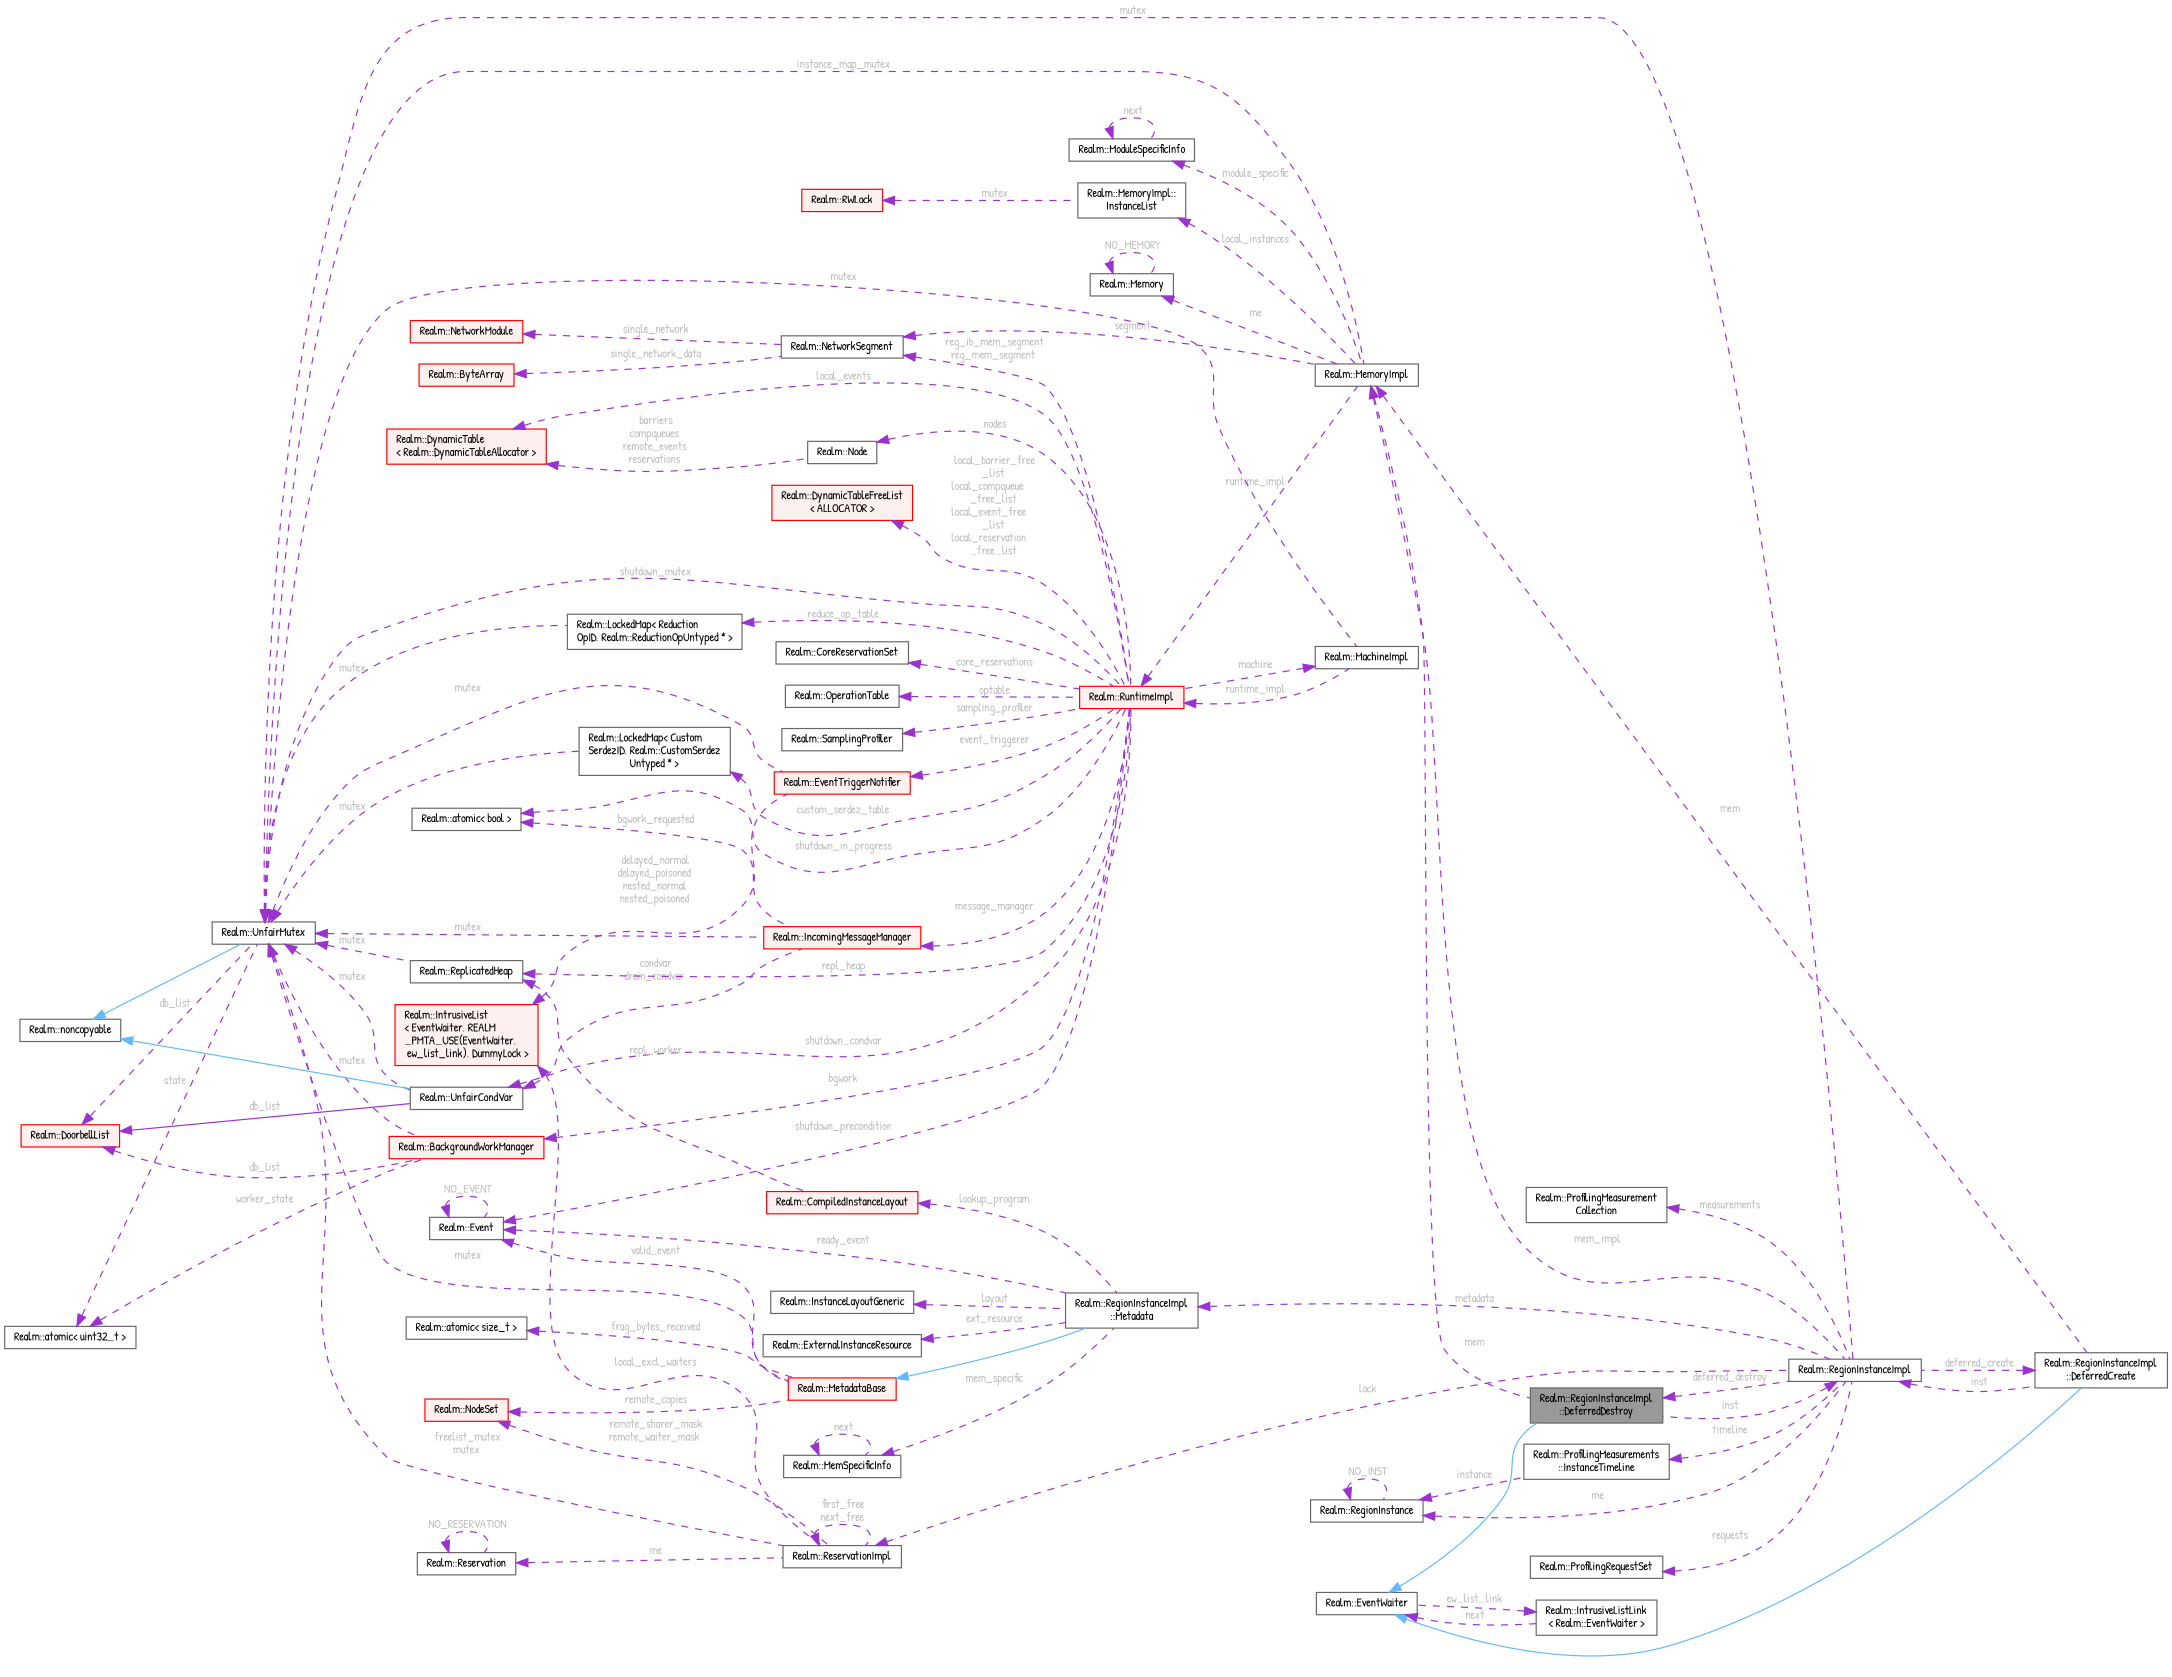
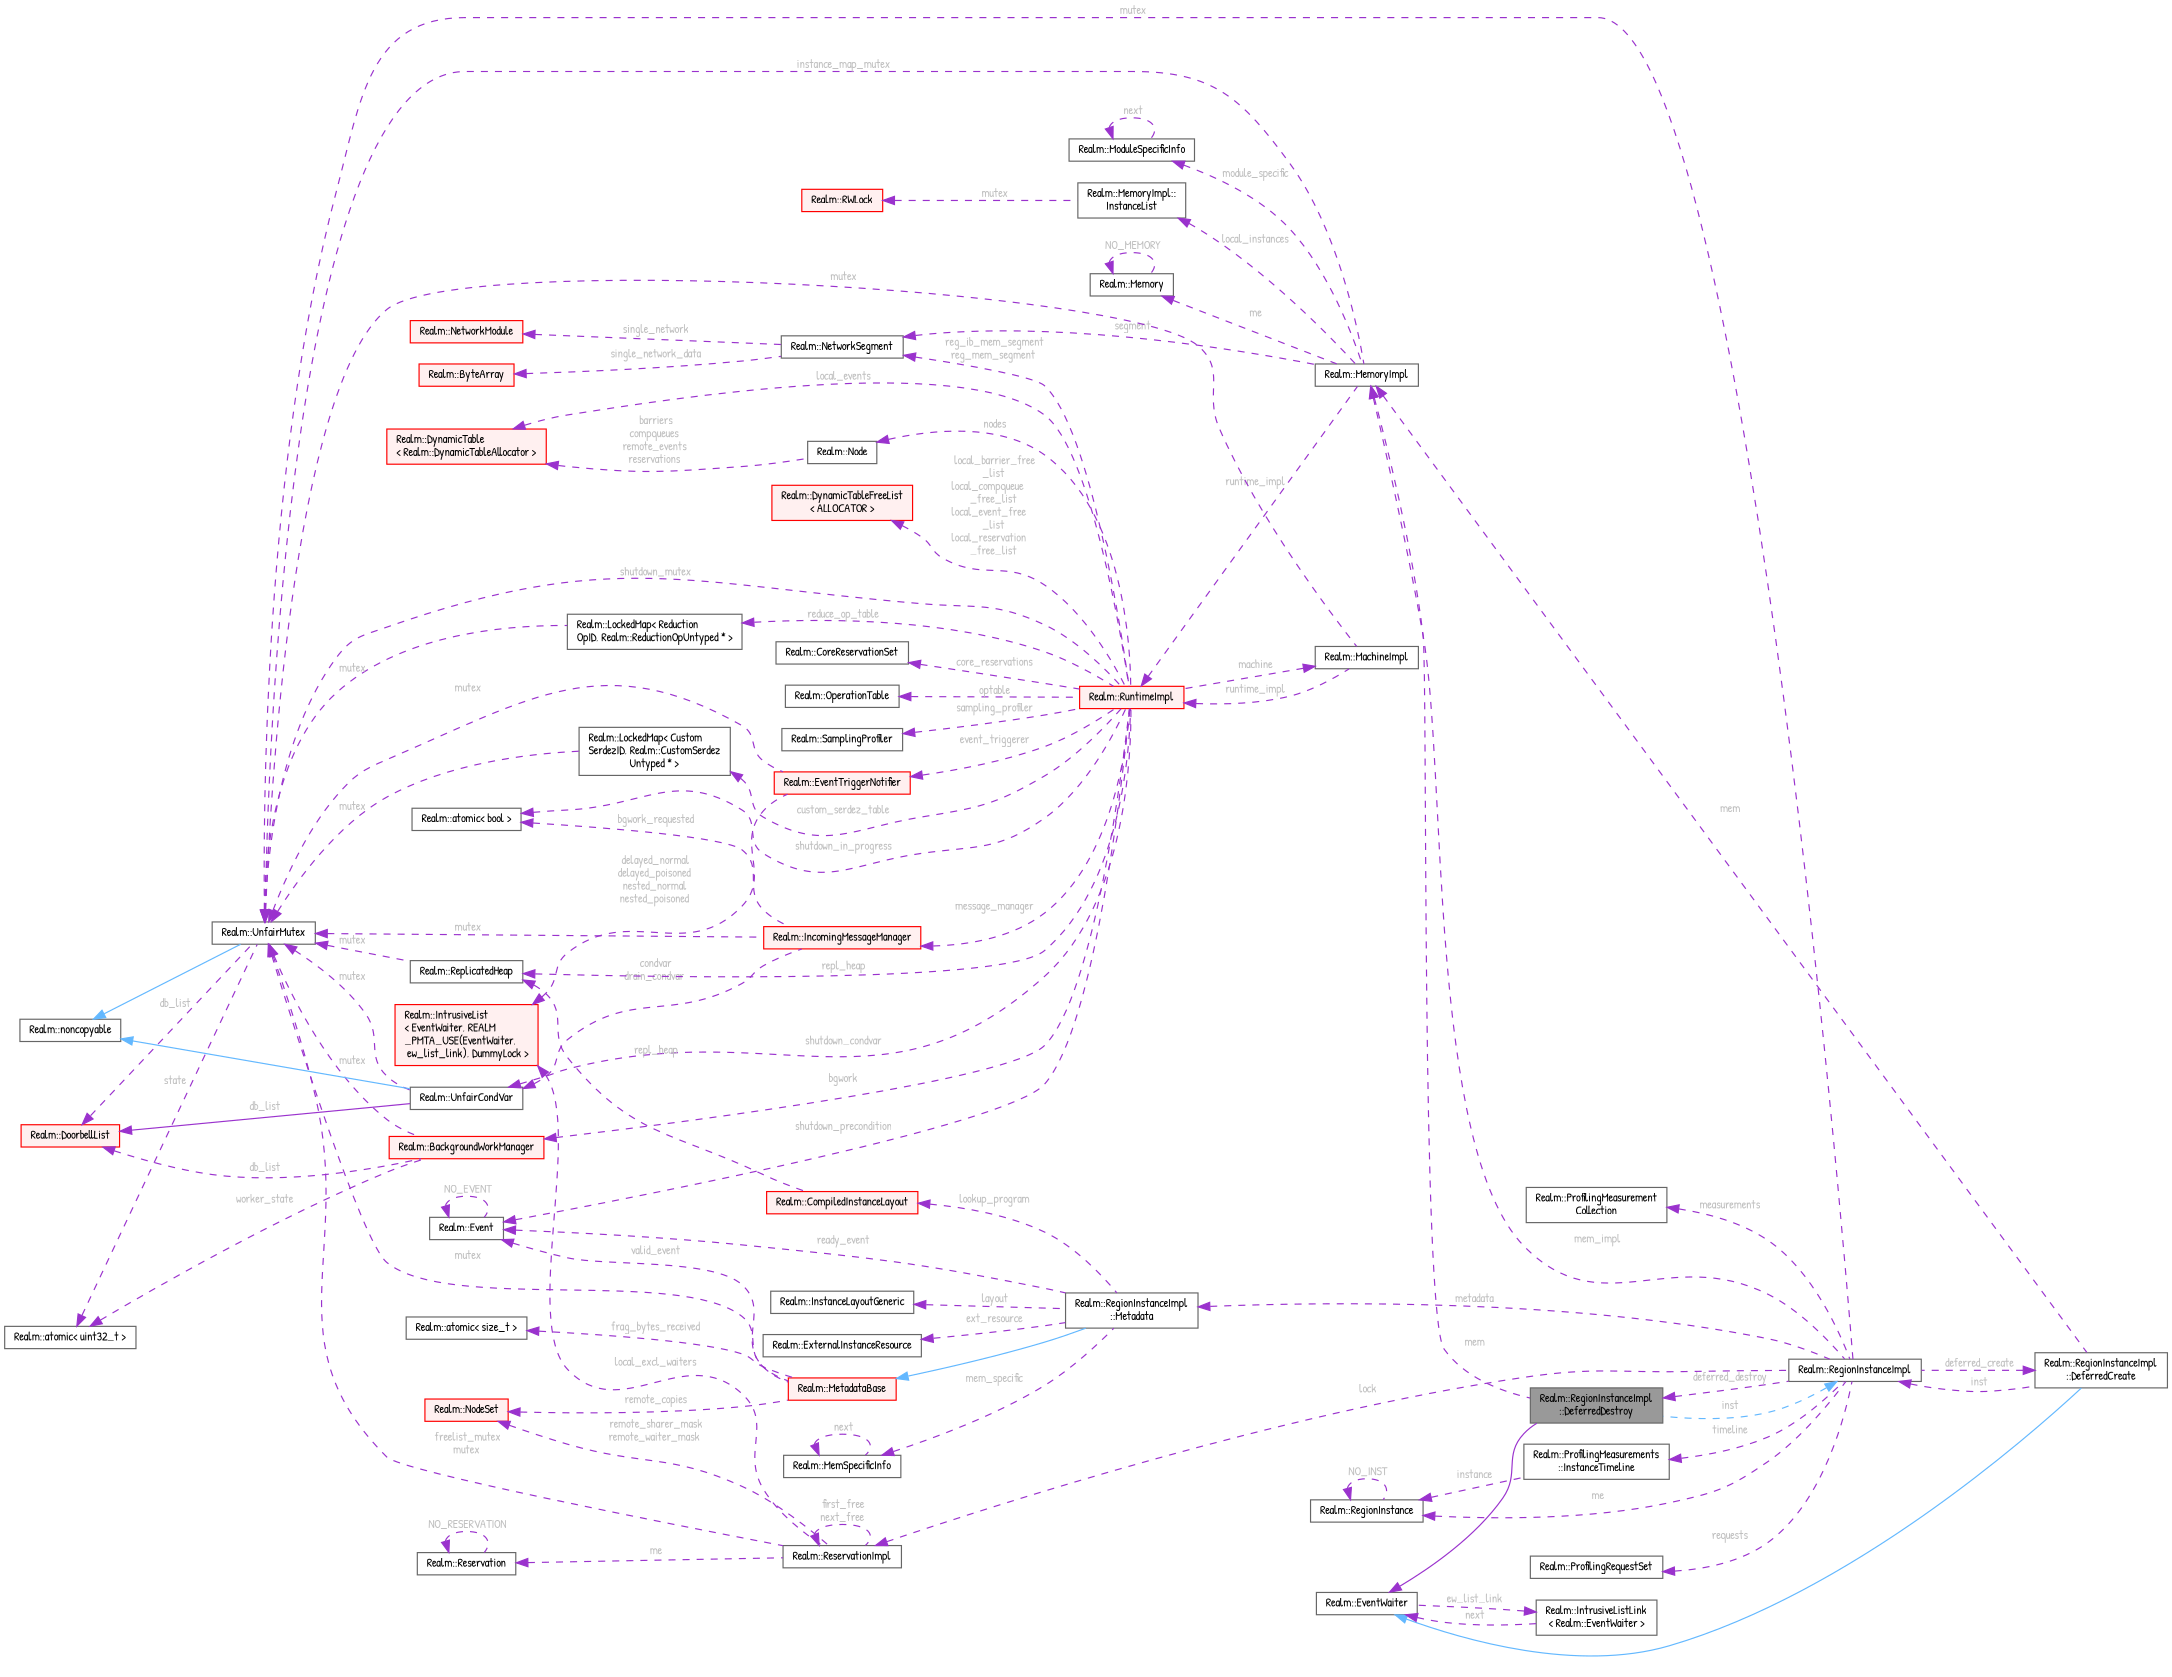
(655, 1051) -> (655, 1051)
(1747, 1416) -> (1747, 1416)
(1479, 1526) -> (1479, 1526)
